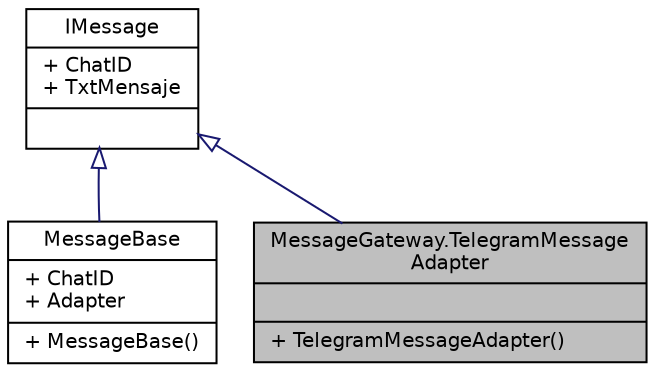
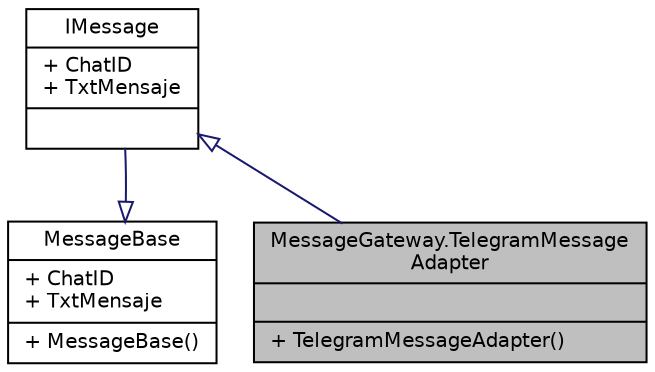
(99, 195) -> (126, 175)
(75, 302) -> (94, 302)
